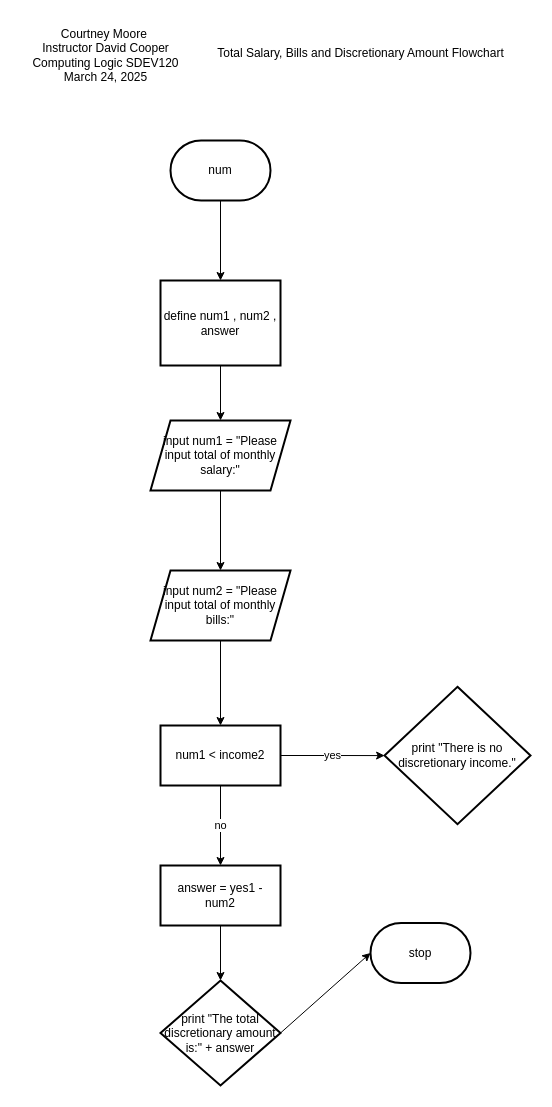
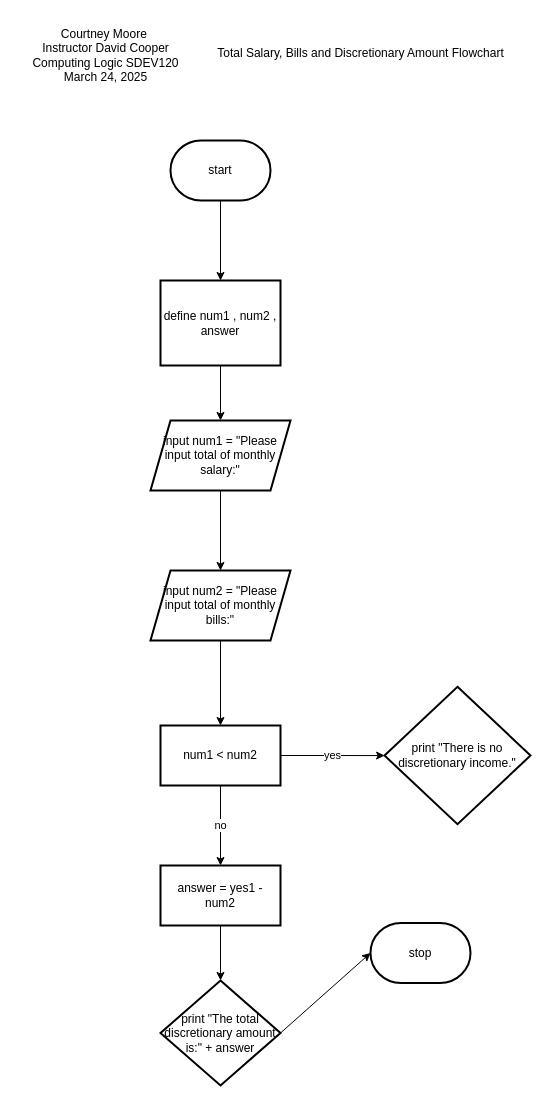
(221, 171) -> (221, 171)
(221, 756) -> (221, 756)
